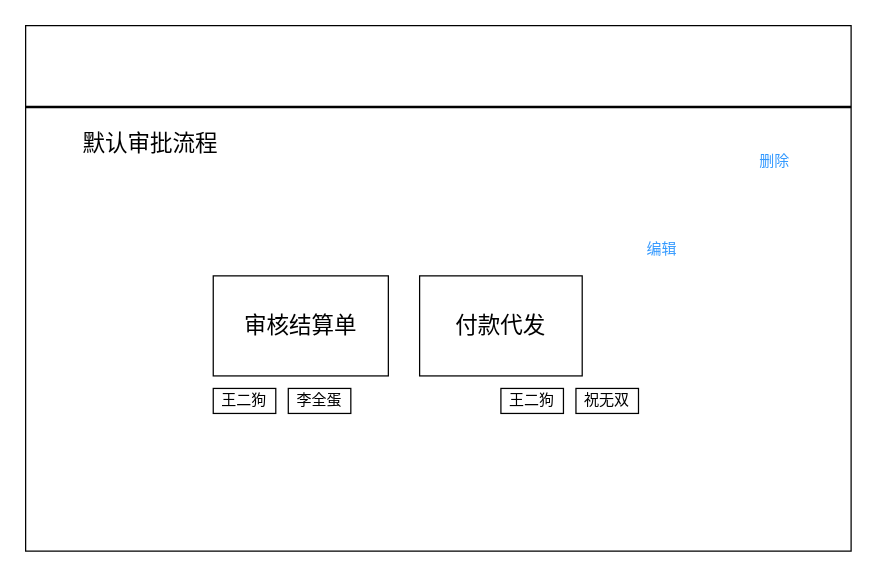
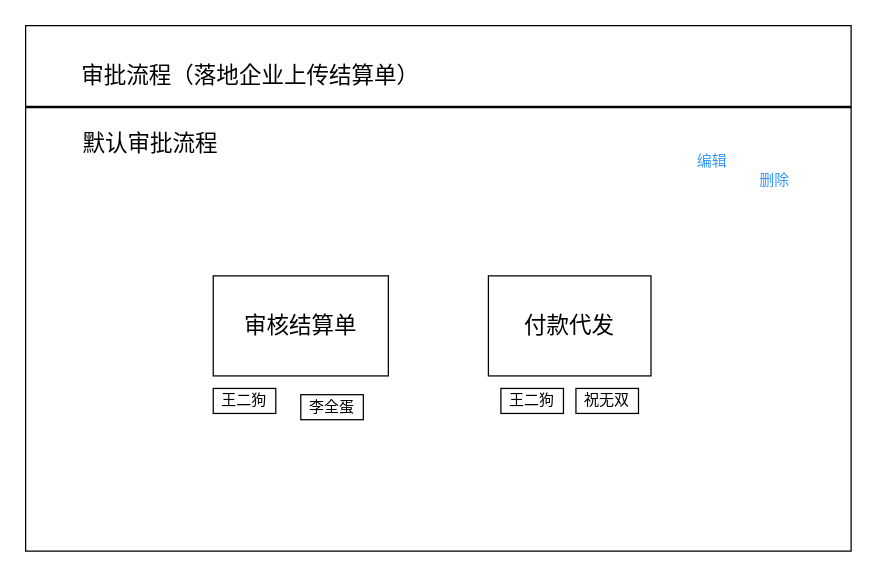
none -> (251, 76)
(774, 162) -> (774, 181)
(662, 249) -> (712, 162)
(501, 326) -> (569, 326)
(319, 401) -> (332, 407)
